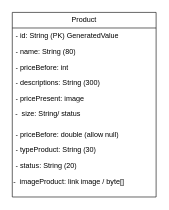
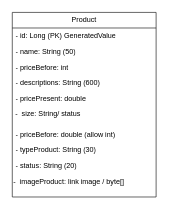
(74, 36) -> (71, 36)
(50, 52) -> (50, 52)
(66, 83) -> (66, 83)
(54, 99) -> (56, 99)
(74, 135) -> (73, 135)
